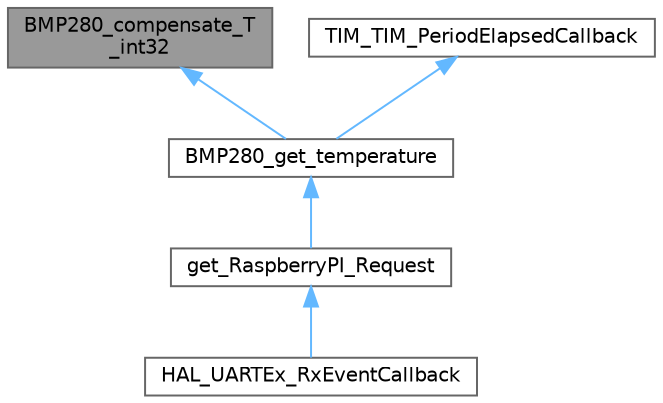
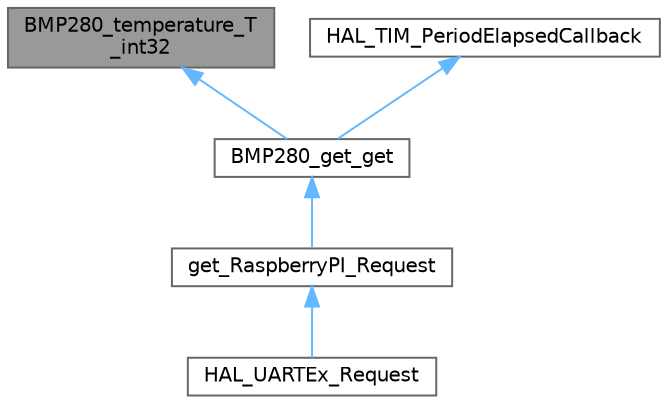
(140, 38) -> (141, 38)
(482, 38) -> (485, 38)
(311, 158) -> (312, 158)
(311, 377) -> (312, 377)
